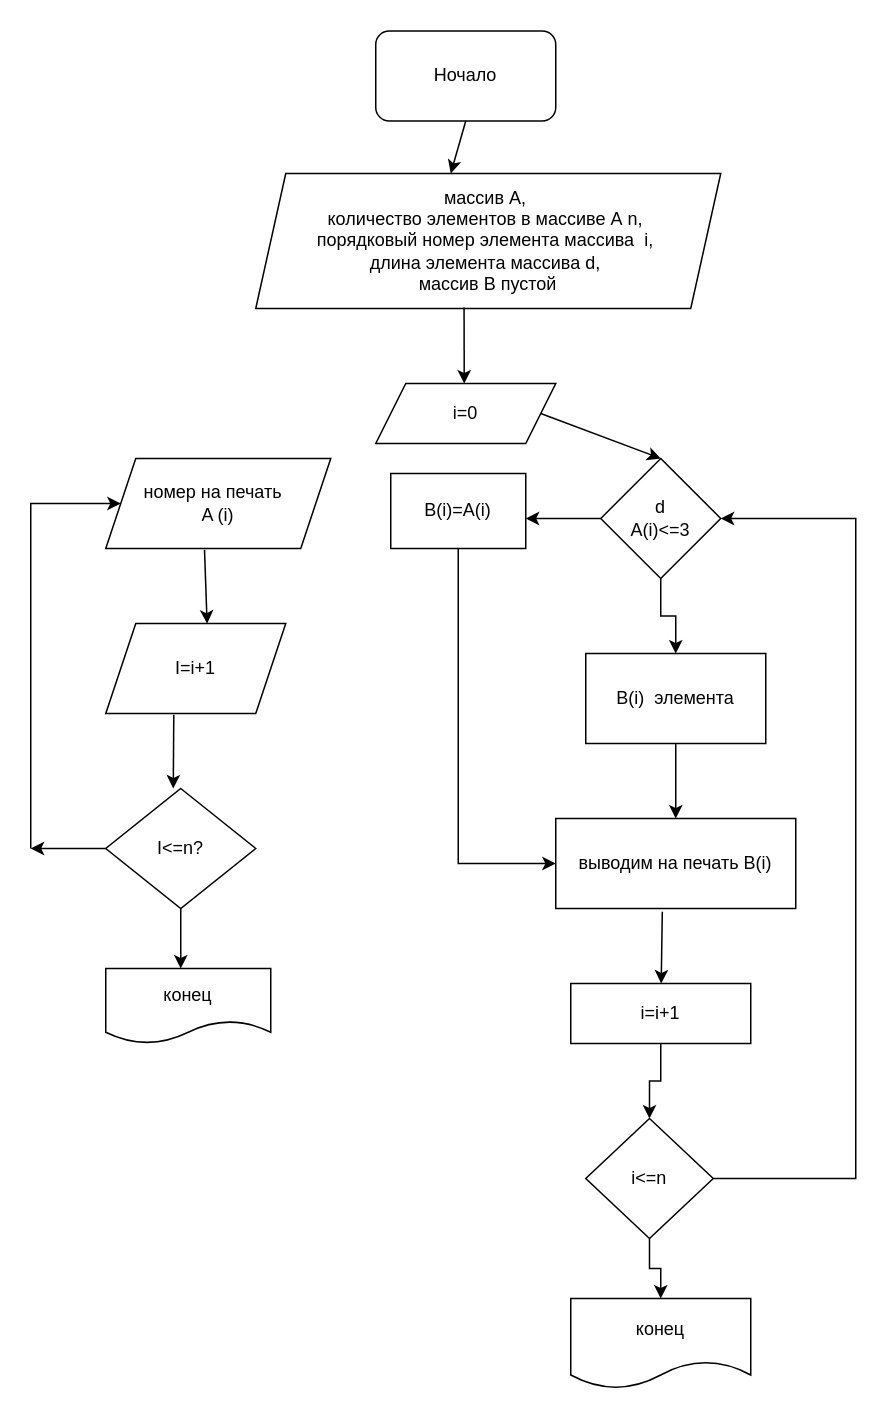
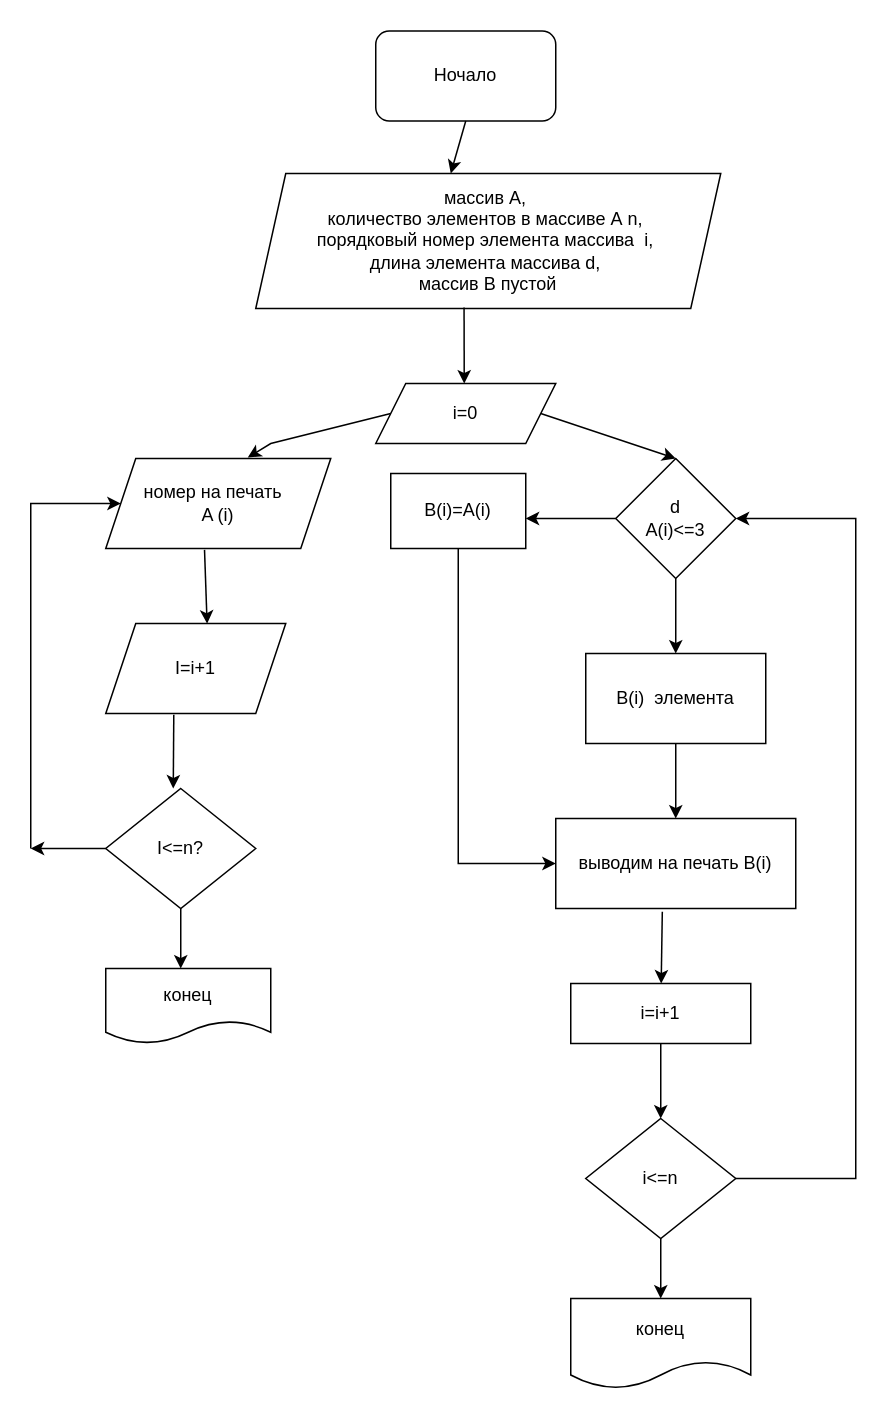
none -> (322, 430)
(661, 518) -> (676, 518)
(650, 1178) -> (661, 1178)
